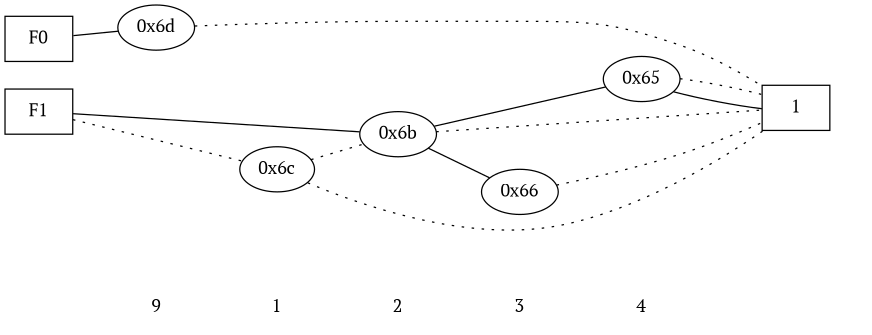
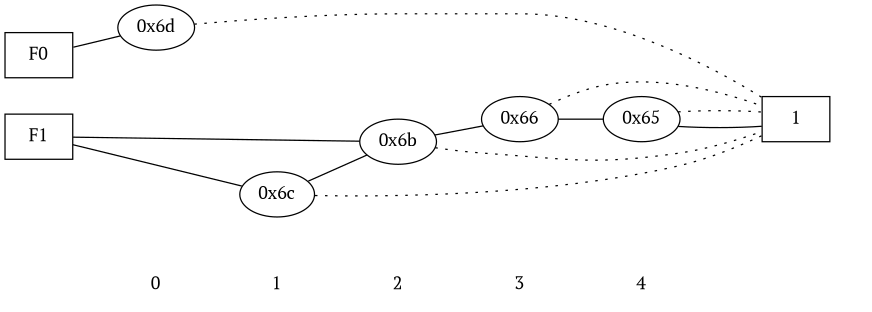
(520, 107) -> (581, 119)
(157, 140) -> (157, 165)
(337, 152) -> (338, 168)
(156, 307) -> (156, 285)
